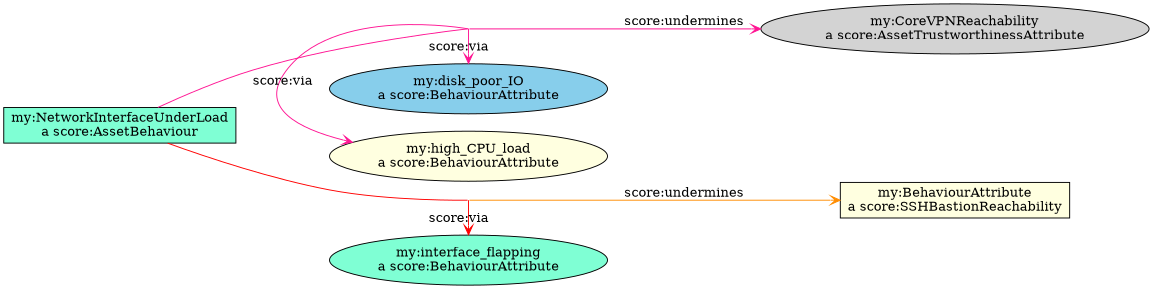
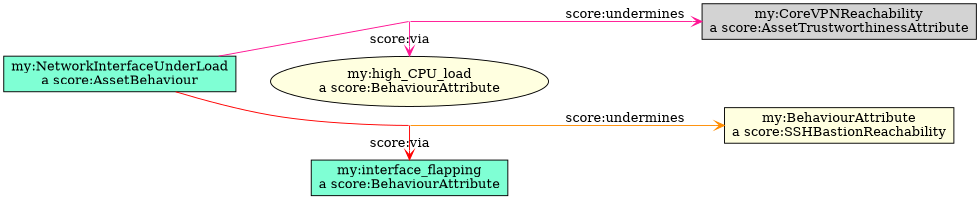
(955, 29) -> (839, 22)
(469, 89) -> none
(469, 260) -> (410, 178)
